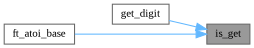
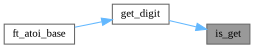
(135, 34) -> (88, 24)
